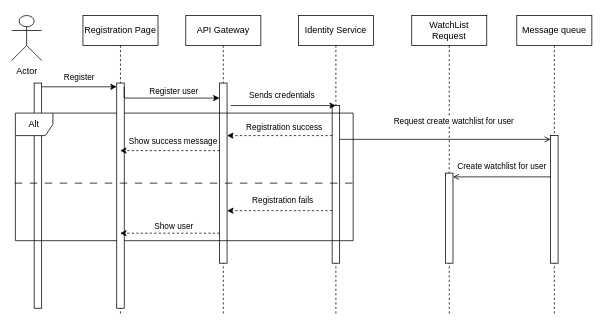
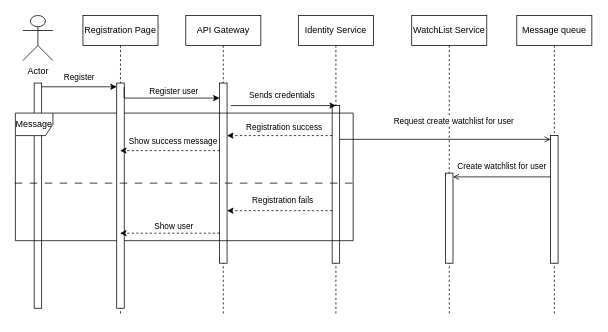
(449, 30) -> (449, 30)
(27, 38) -> (38, 38)
(34, 124) -> (34, 124)
